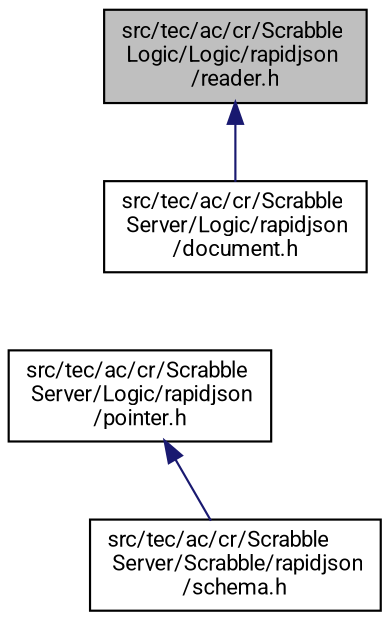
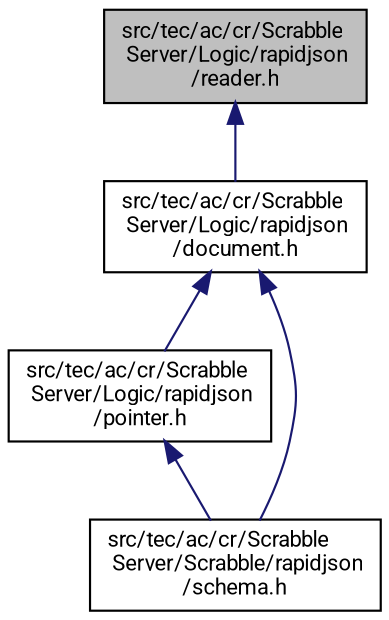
(235, 56) -> (235, 56)
none -> (182, 321)
none -> (295, 407)
